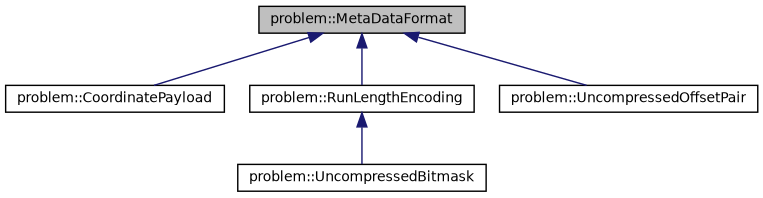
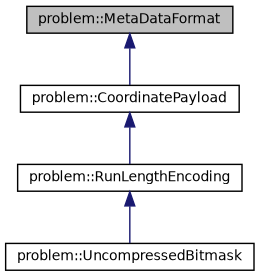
(362, 67) -> (130, 146)
(629, 99) -> none
